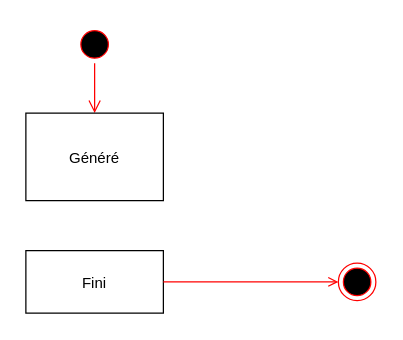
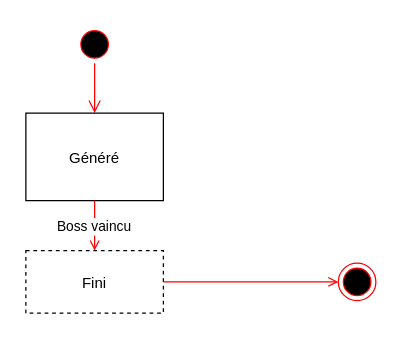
none -> (94, 224)
(94, 282) -> (94, 282)
